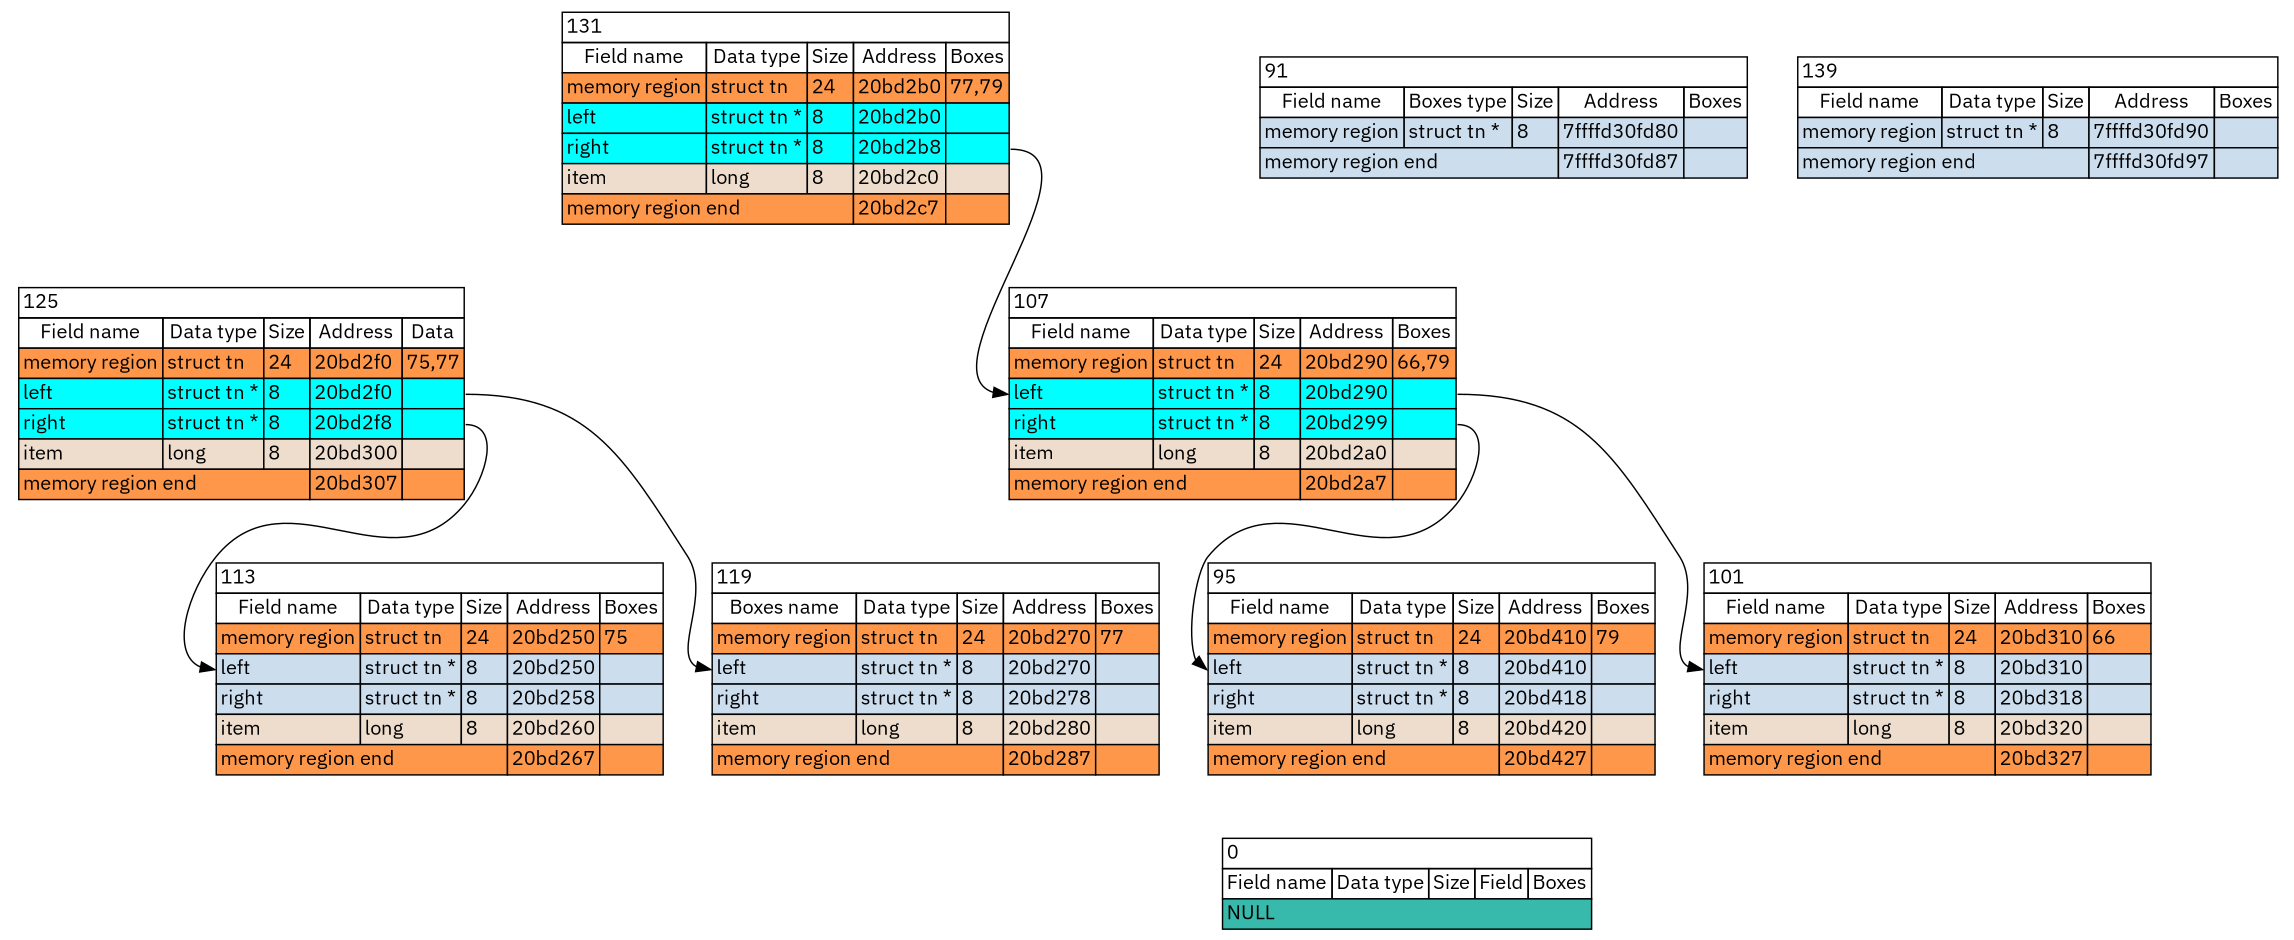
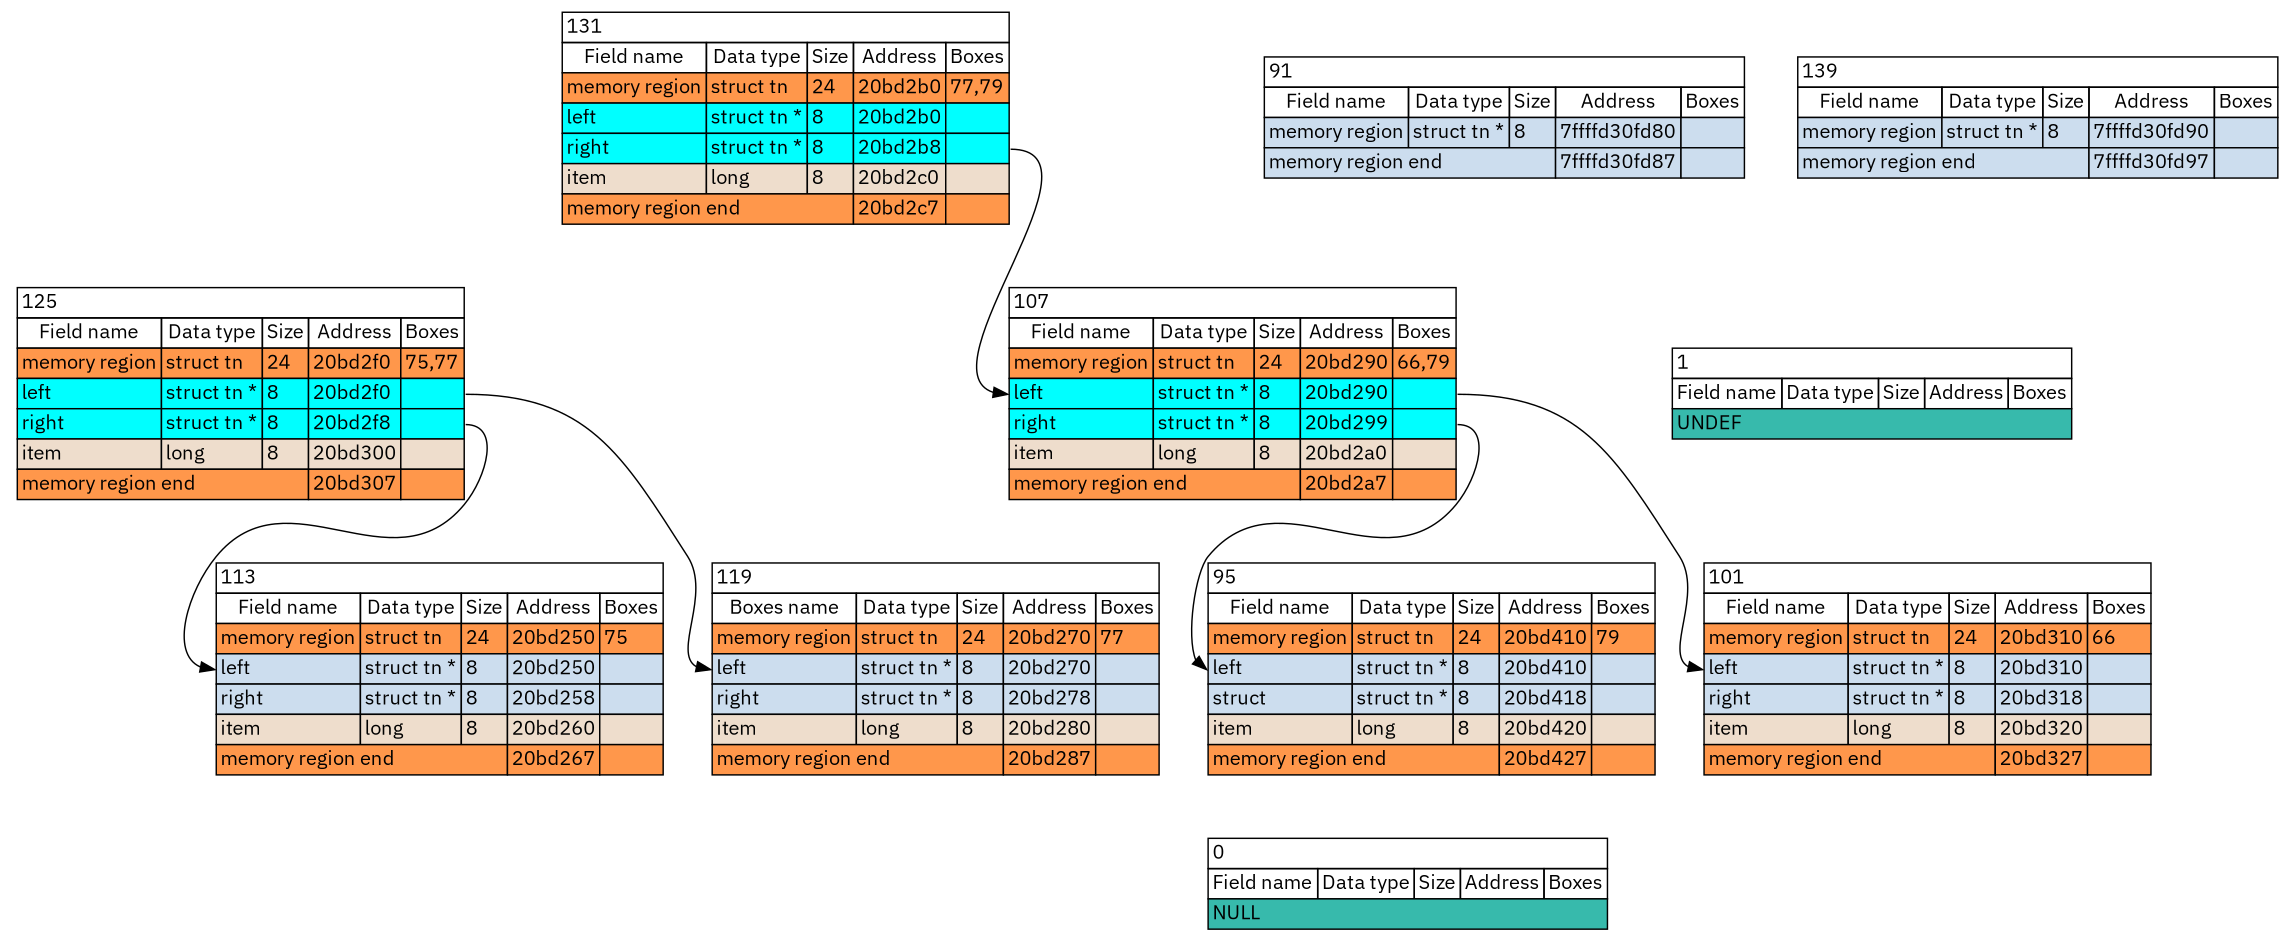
(1458, 102) -> (1459, 102)
(433, 332) -> (432, 332)
none -> (1871, 393)
(1235, 698) -> (1240, 698)
(1501, 883) -> (1502, 883)
